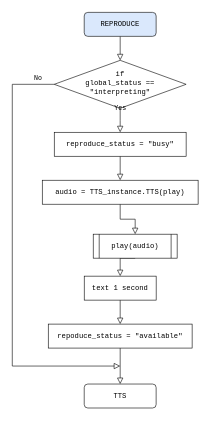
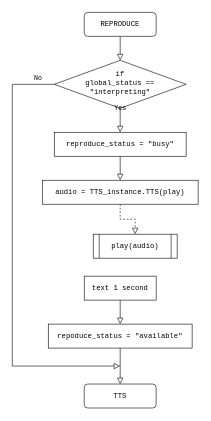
(120, 24) -> (120, 24)
(124, 219) -> (124, 219)
(120, 263) -> none
